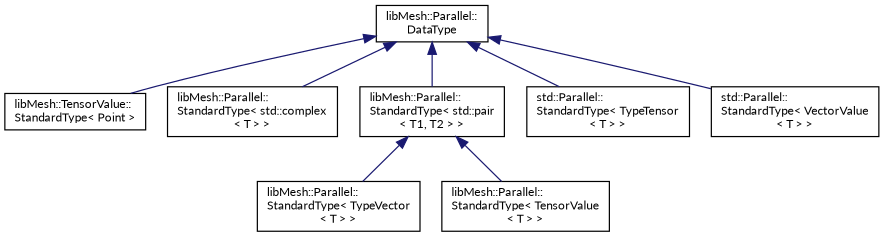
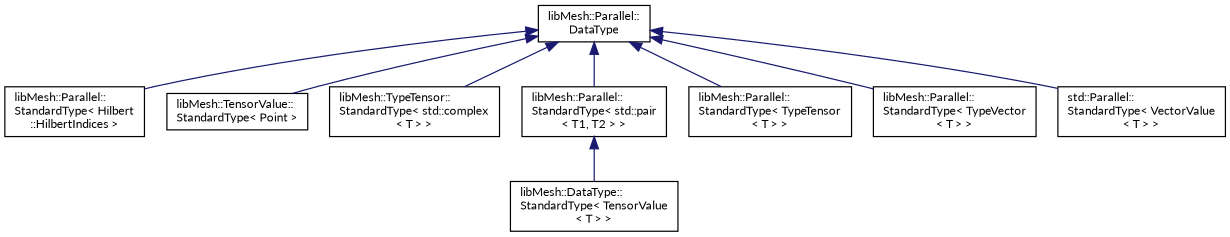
none -> (75, 112)
(252, 112) -> (415, 112)
(608, 112) -> (770, 112)
(381, 163) -> (768, 64)
(526, 206) -> (594, 206)
